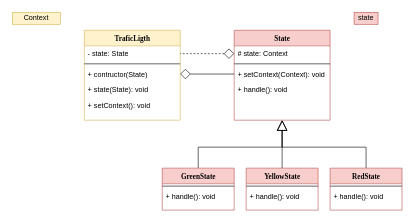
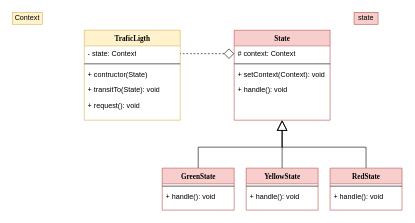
(36, 18) -> (27, 18)
(113, 54) -> (117, 54)
(267, 54) -> (271, 54)
(212, 74) -> none
(124, 90) -> (132, 90)
(124, 106) -> (118, 106)
